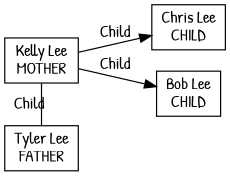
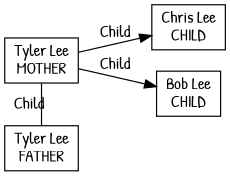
(42, 60) -> (42, 60)
